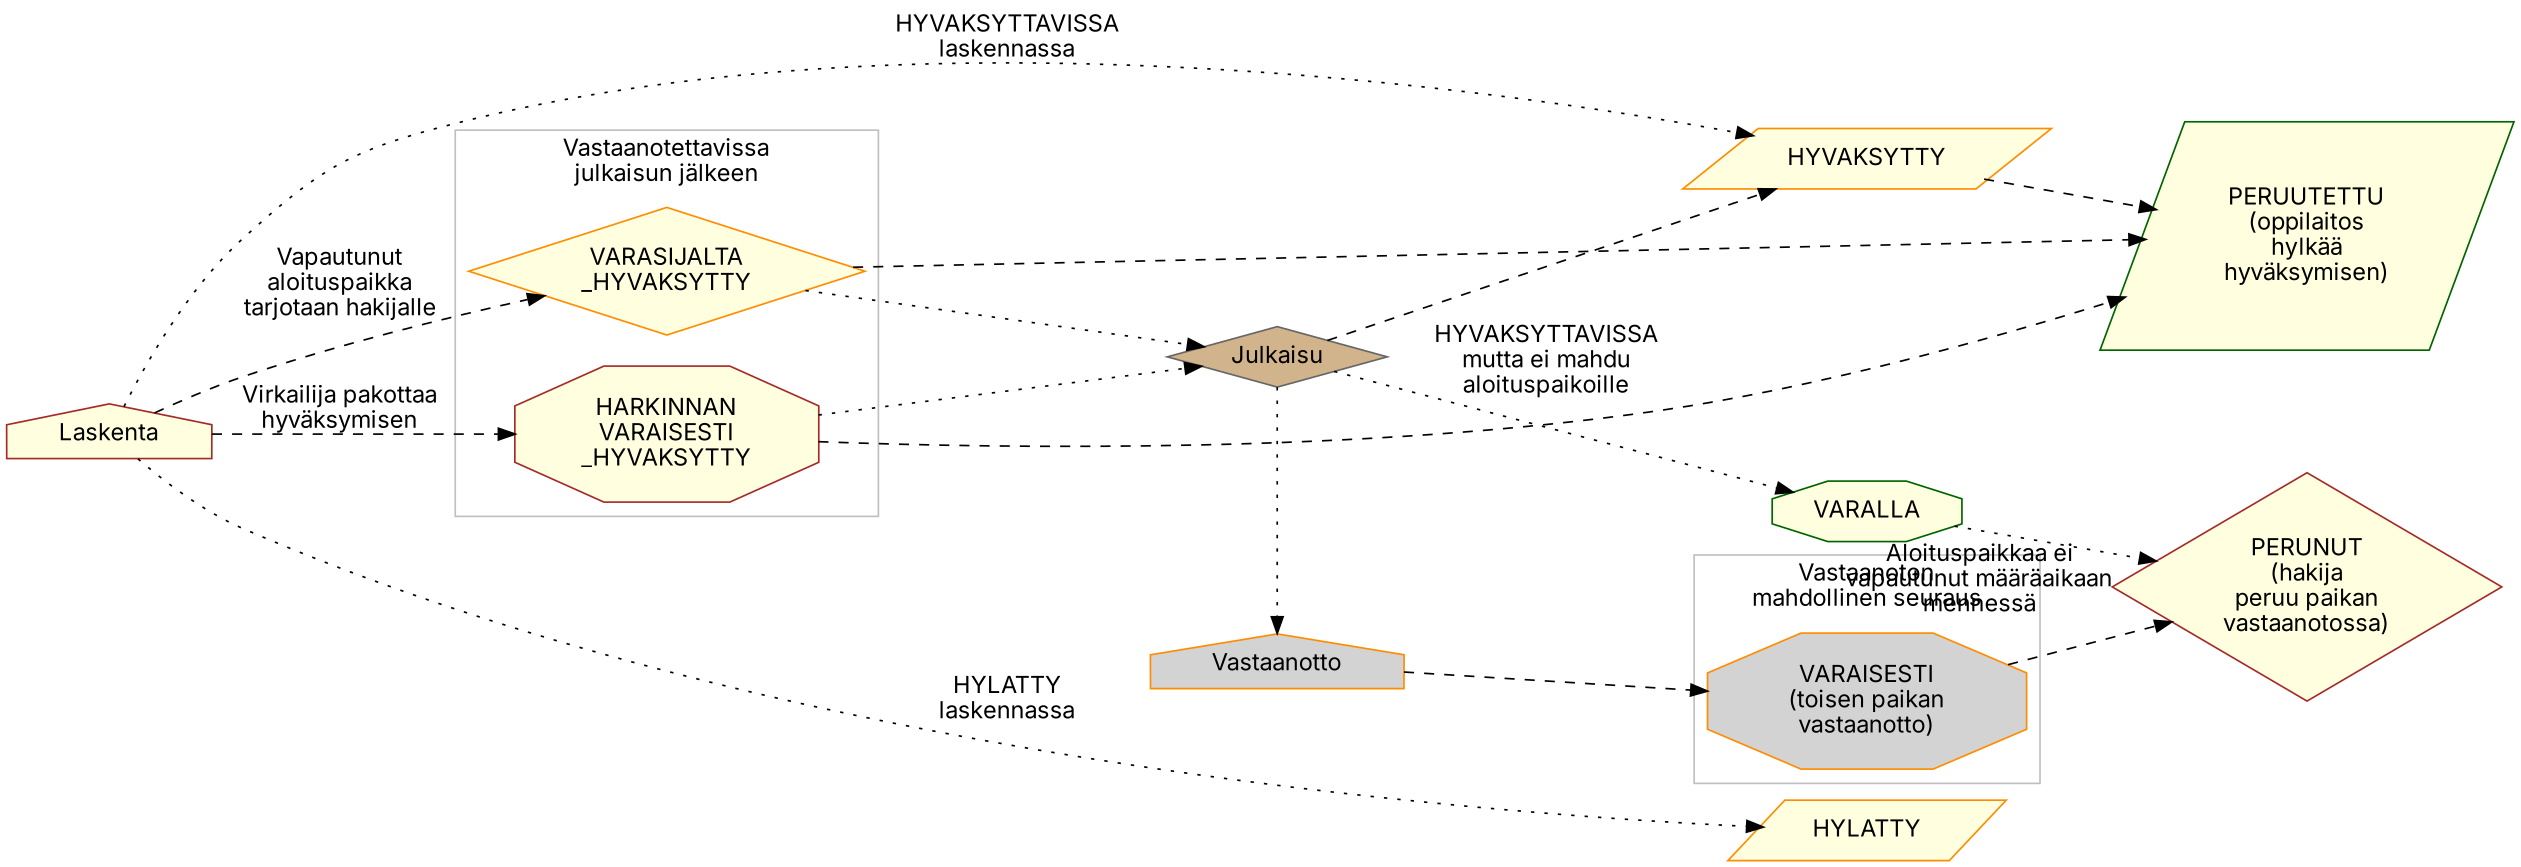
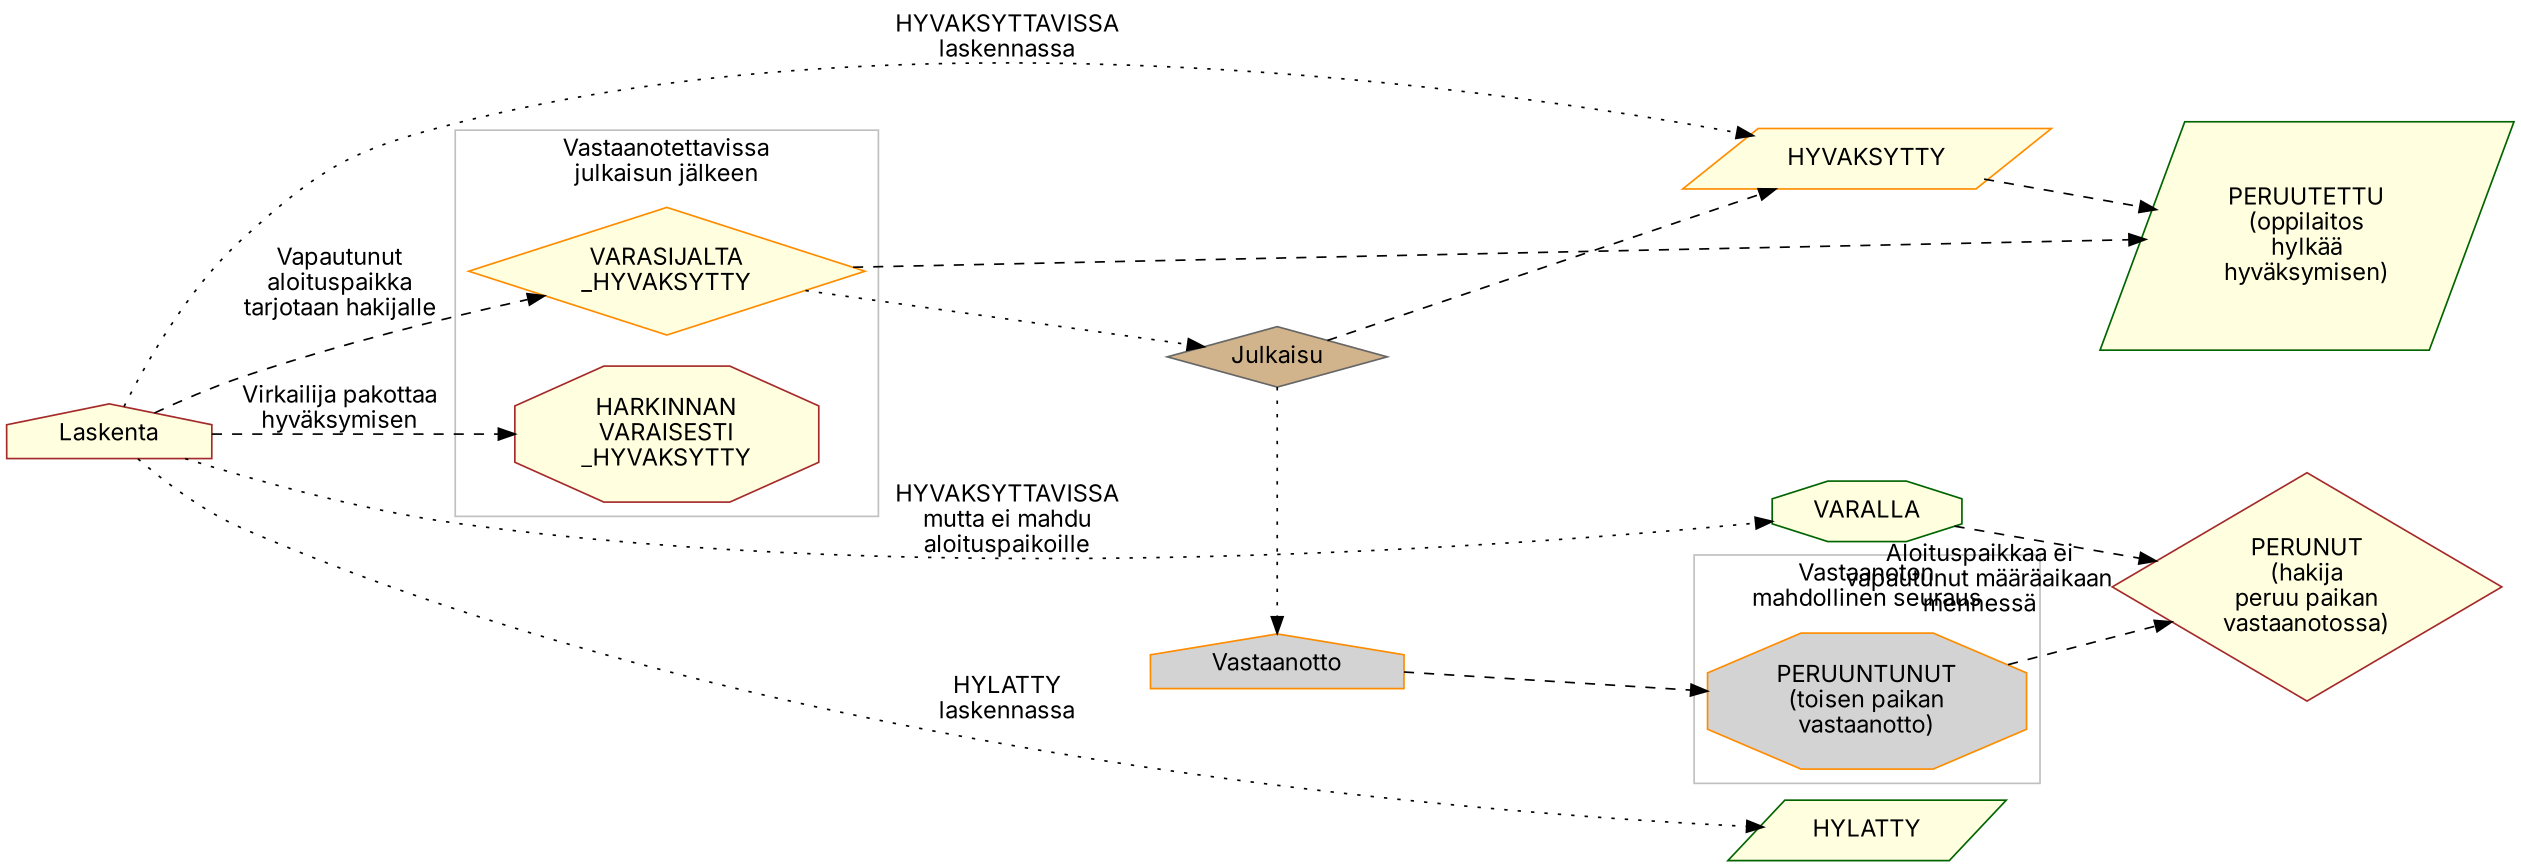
(1002, 392) -> none
(1471, 431) -> none
(1566, 433) -> (966, 557)
(2047, 542) -> (2047, 542)
(1867, 701) -> (1867, 701)
(1867, 830) -> (1867, 830)
